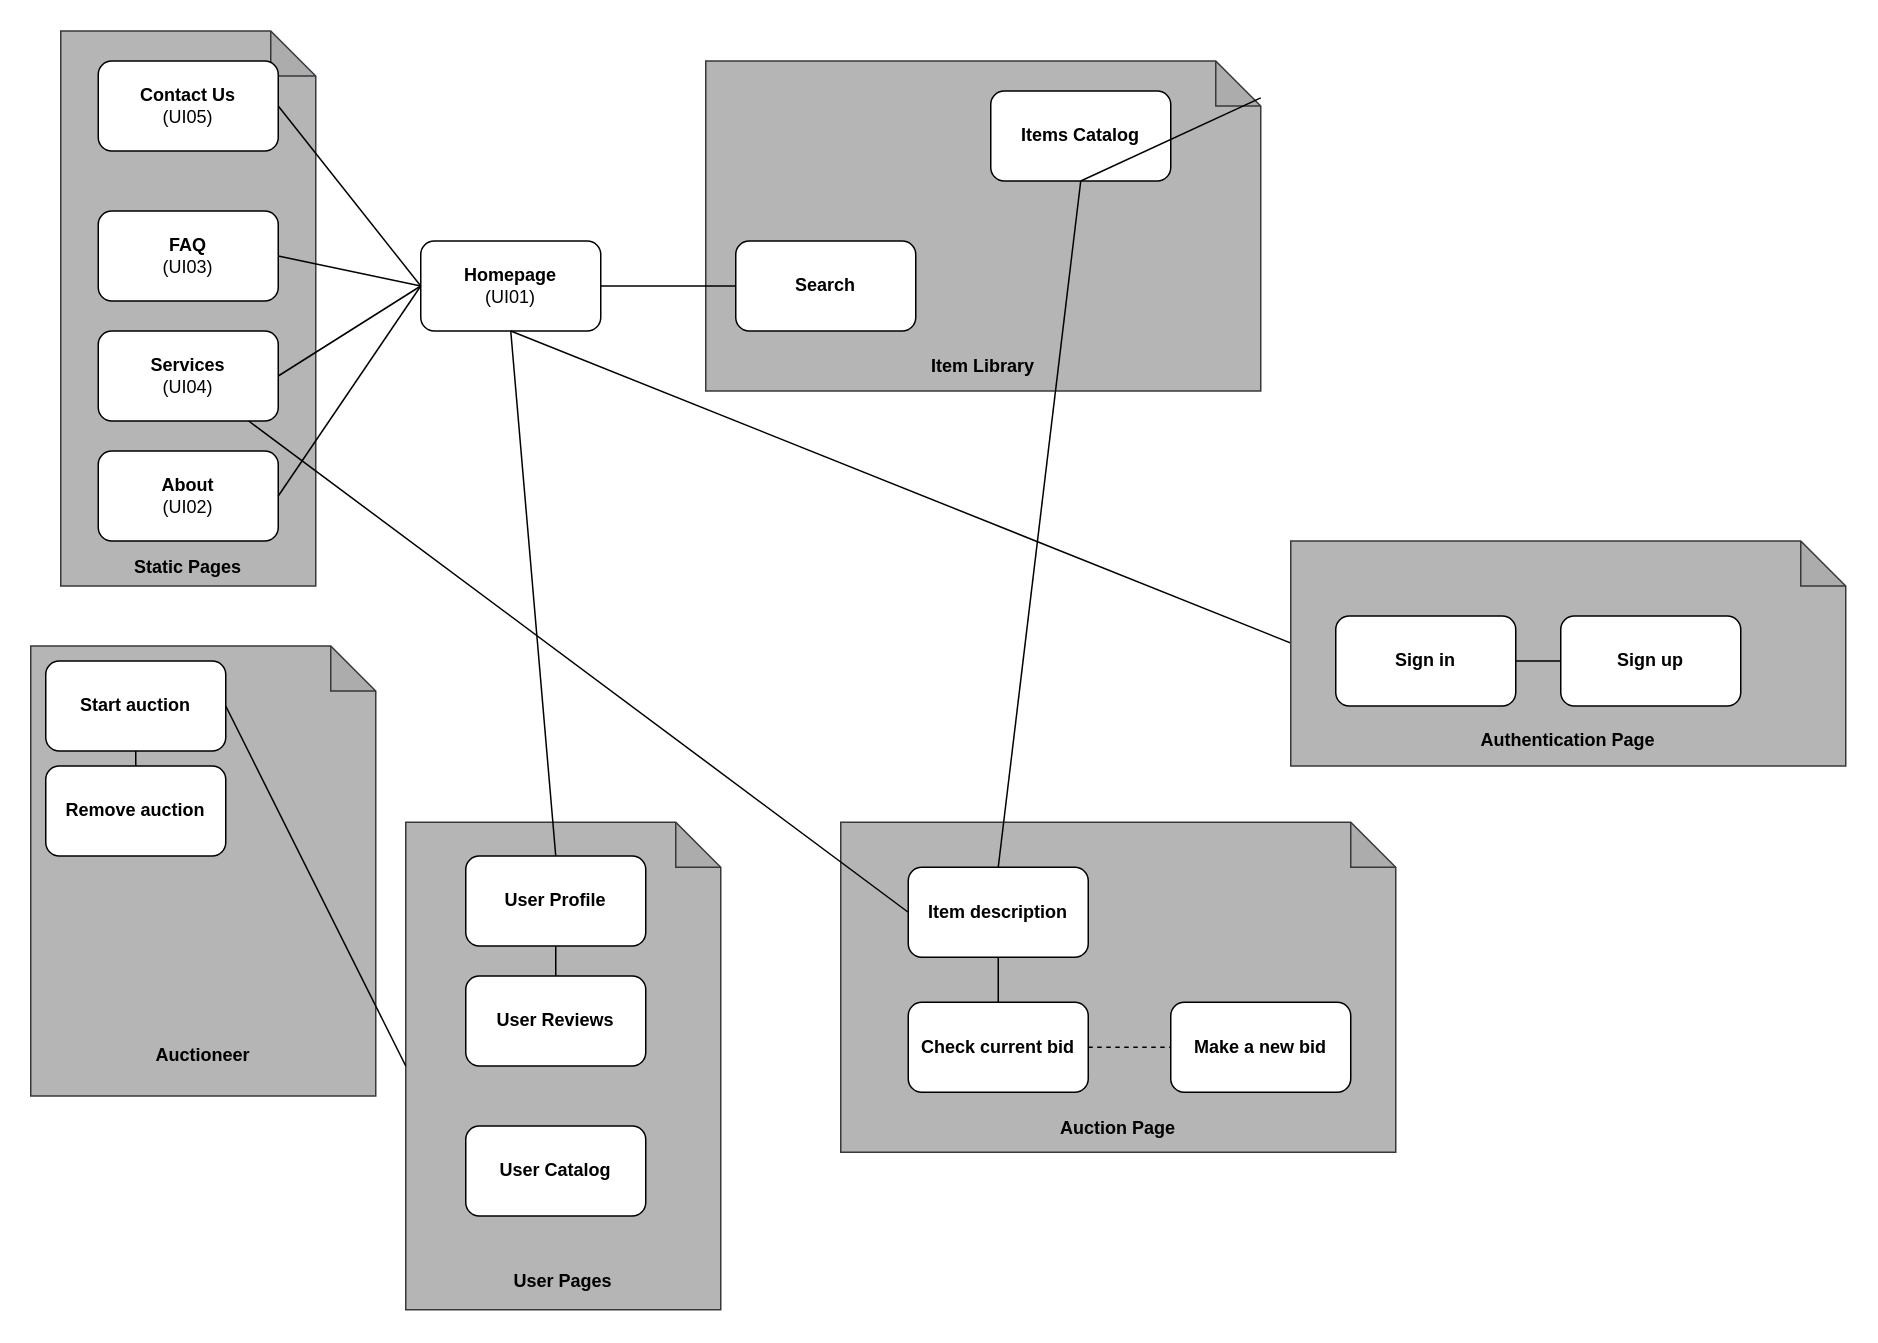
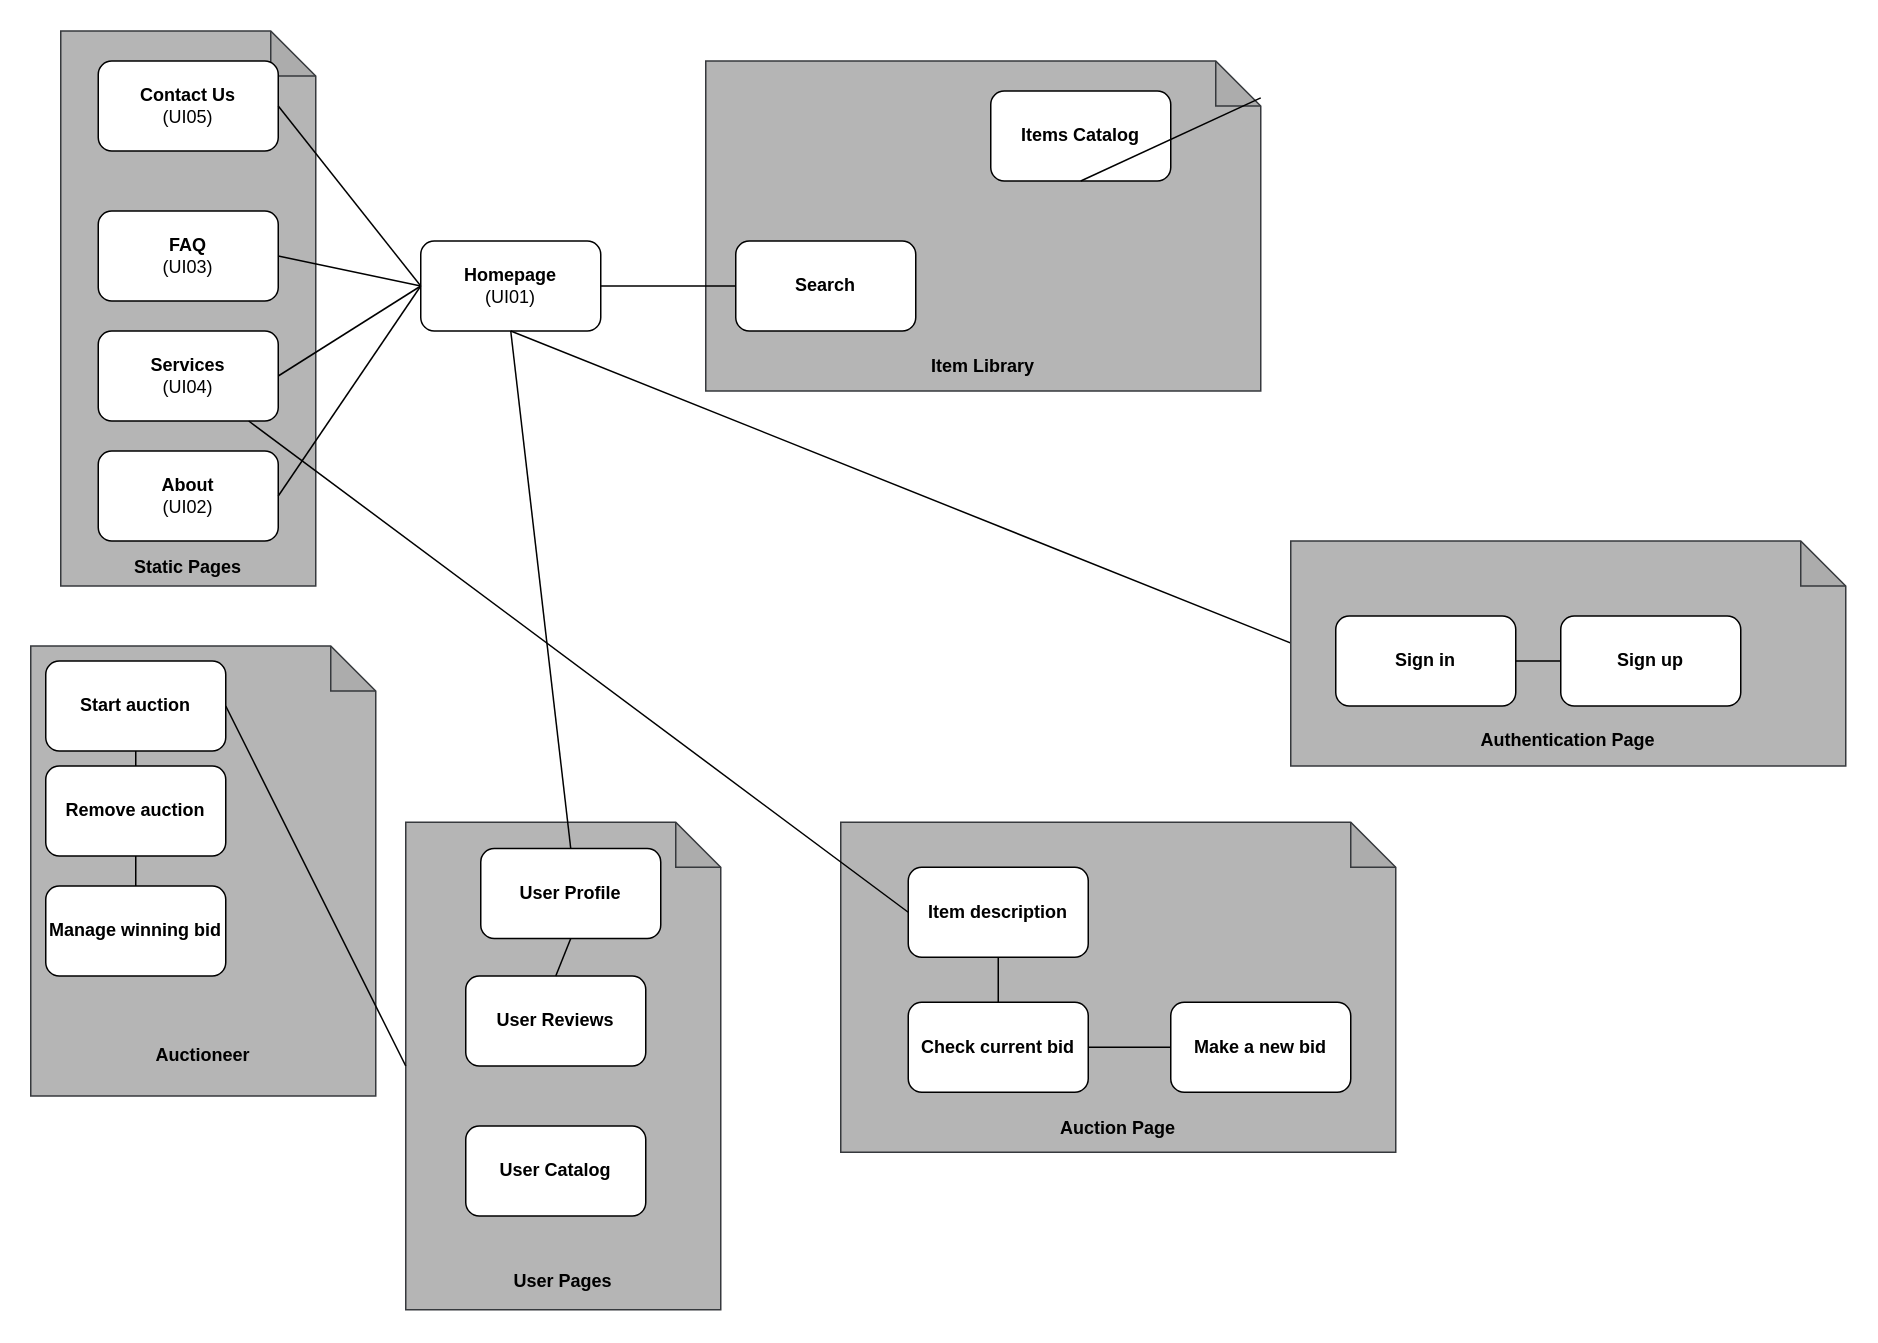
(1039, 524) -> none
none -> (136, 871)
(556, 901) -> (571, 893)
none -> (136, 931)
(1131, 1047) -> (1131, 1047)
